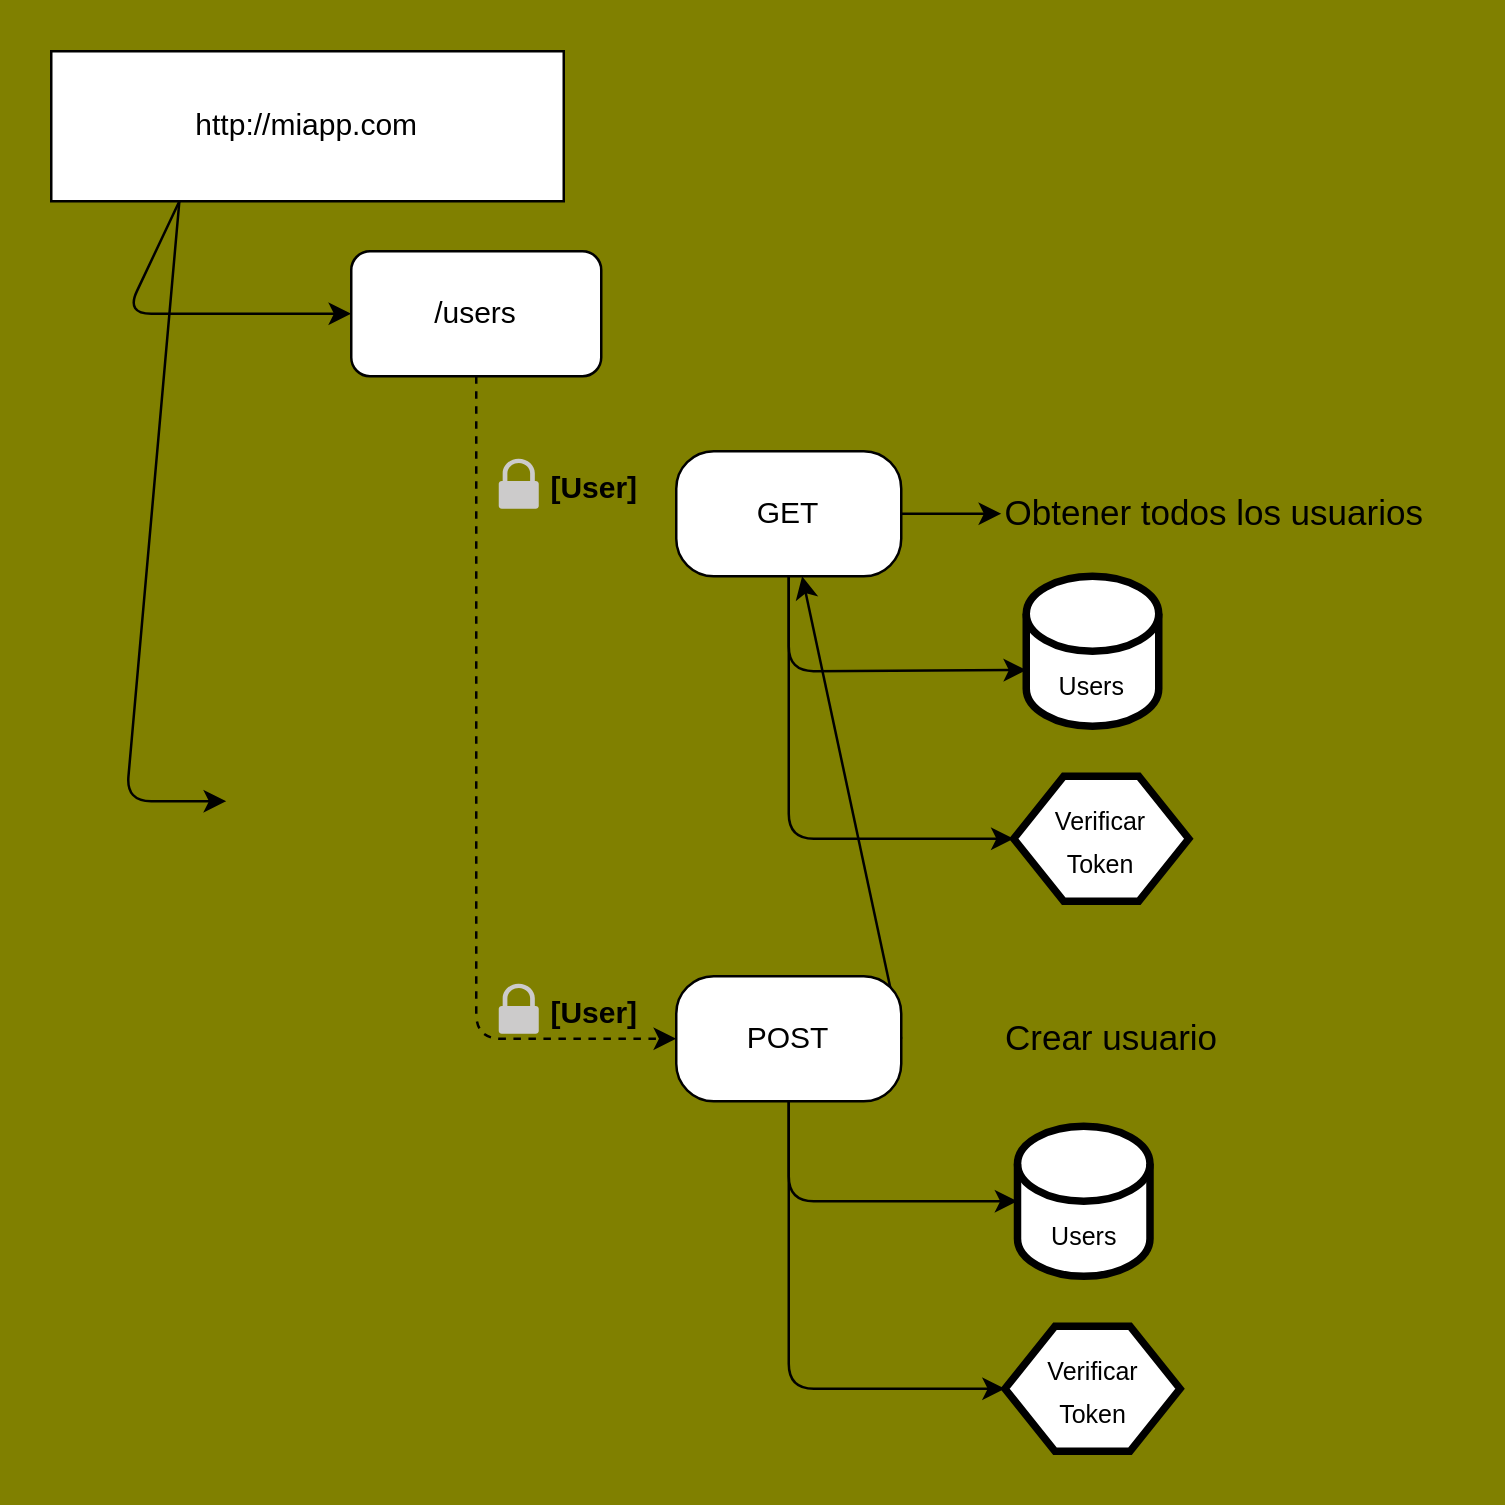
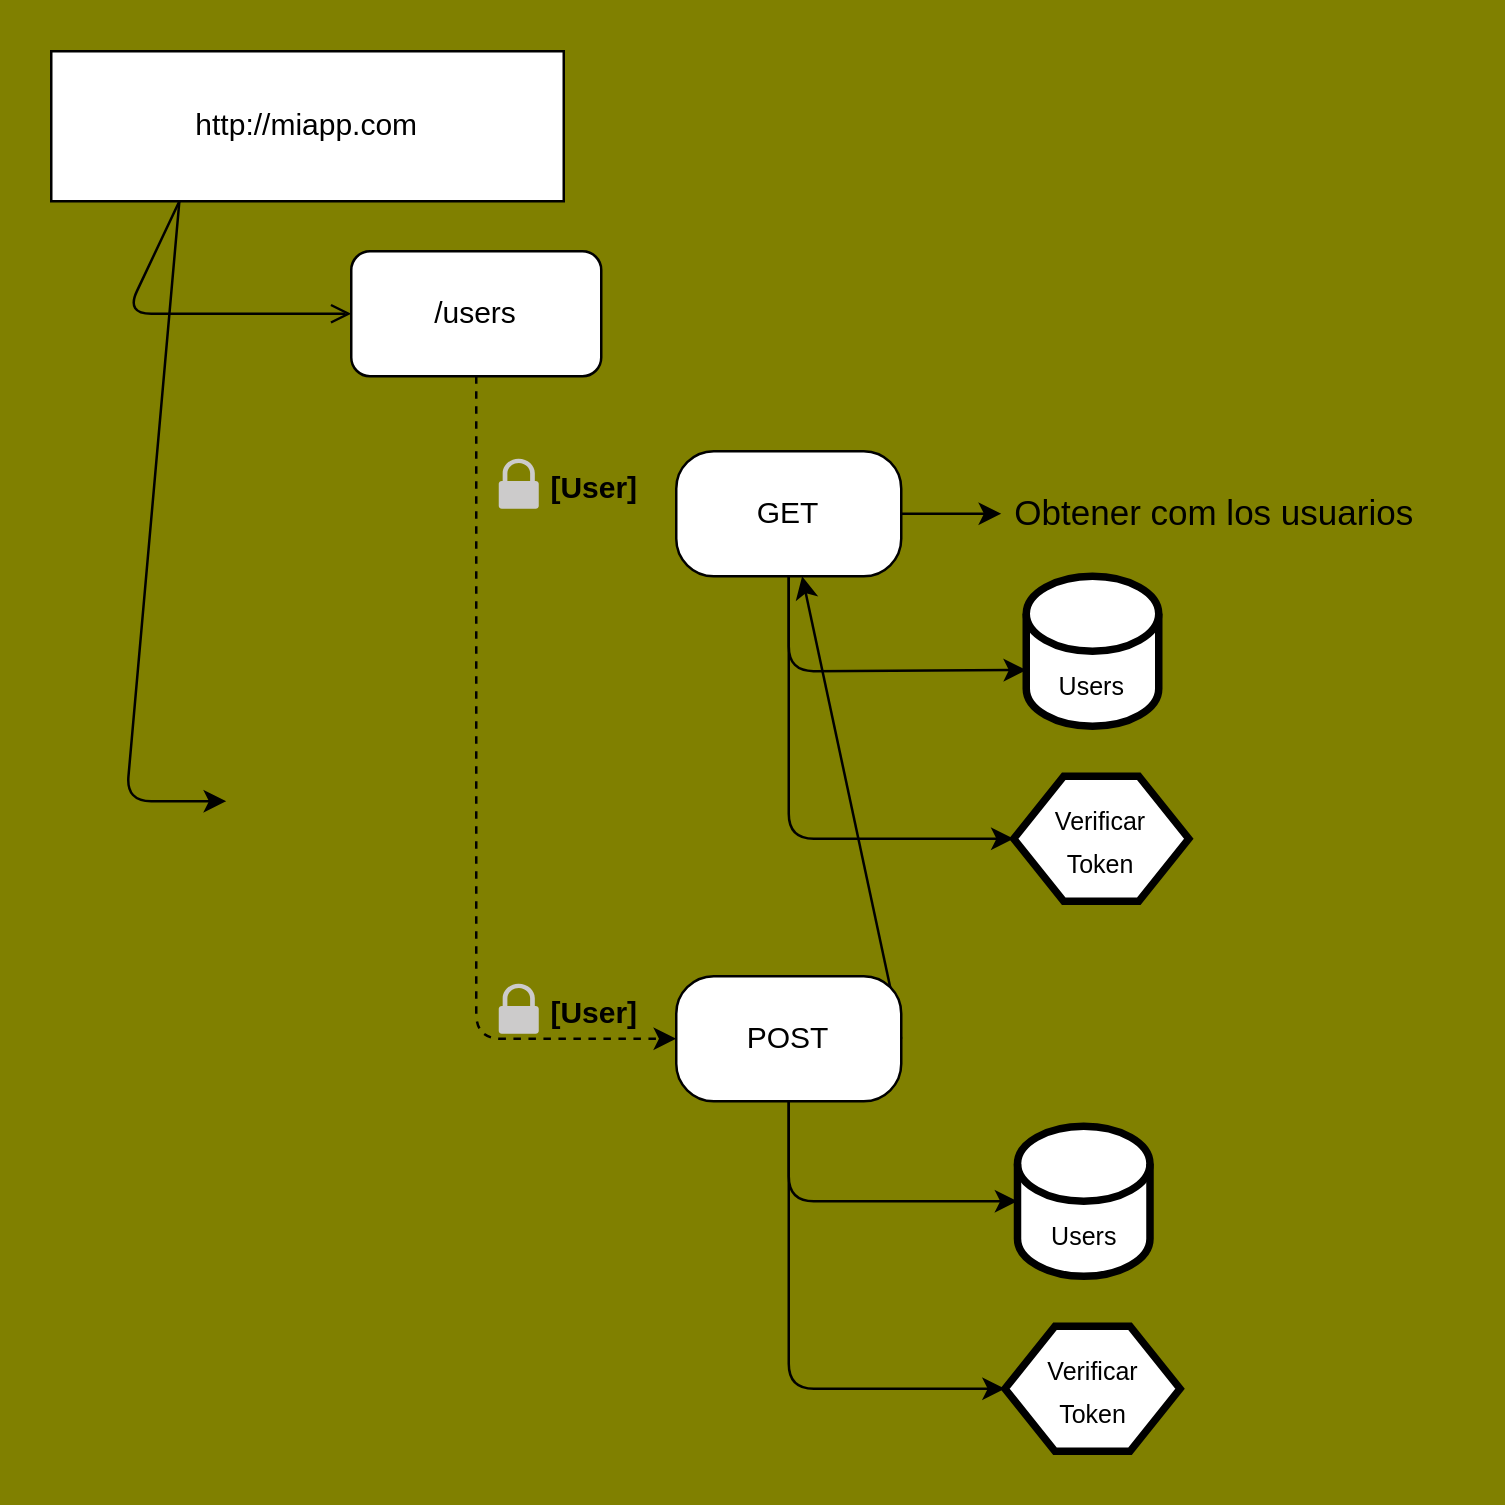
(333, 314) -> (337, 314)
(1215, 514) -> (1215, 514)
(1139, 1039) -> none
